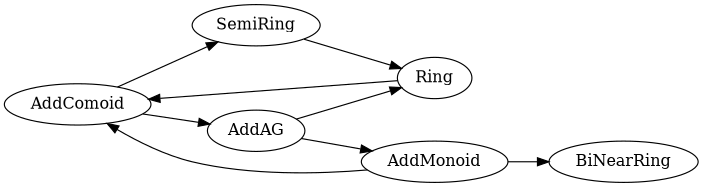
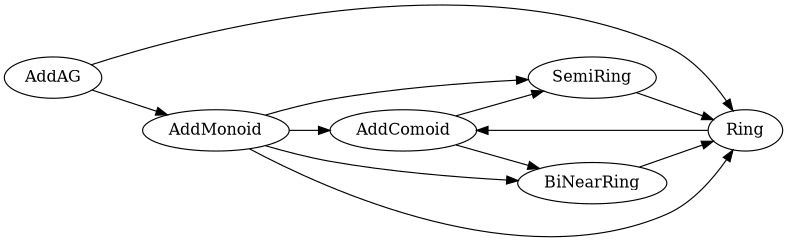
none -> (390, 91)
(171, 118) -> (492, 155)
none -> (671, 156)
none -> (493, 233)
